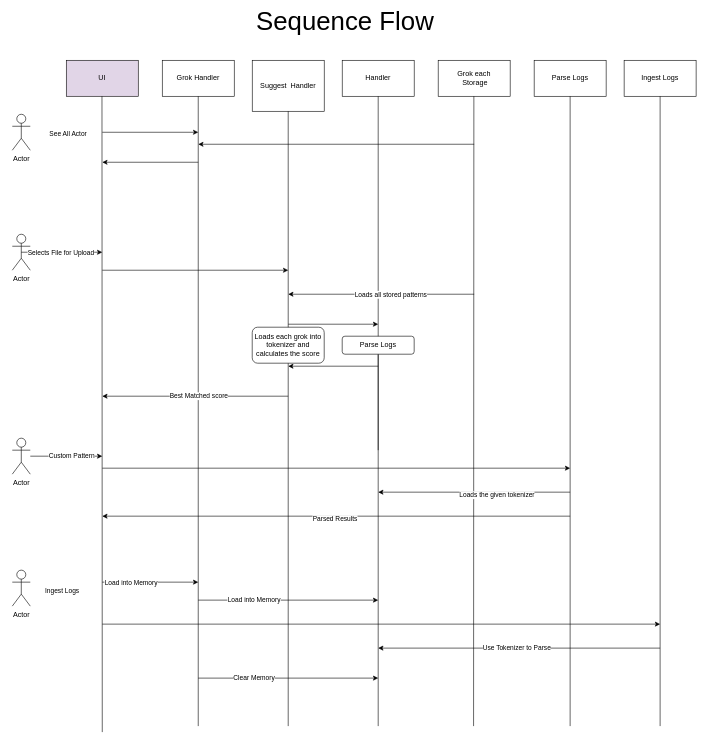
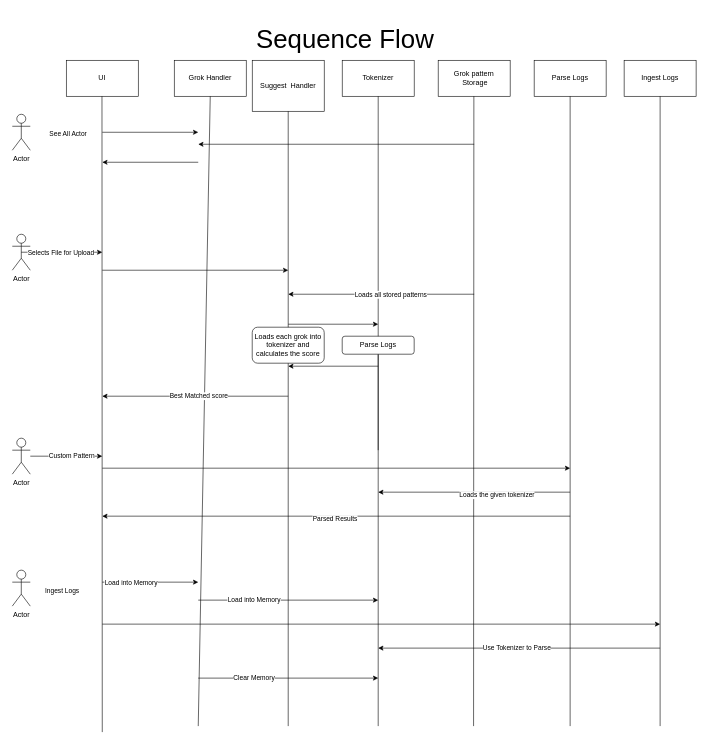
(345, 21) -> (345, 39)
(102, 78) -> (102, 78)
(198, 78) -> (210, 78)
(378, 78) -> (378, 78)
(474, 78) -> (474, 78)
